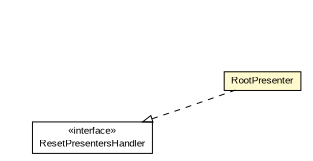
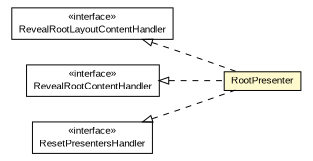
none -> (92, 24)
none -> (92, 81)
